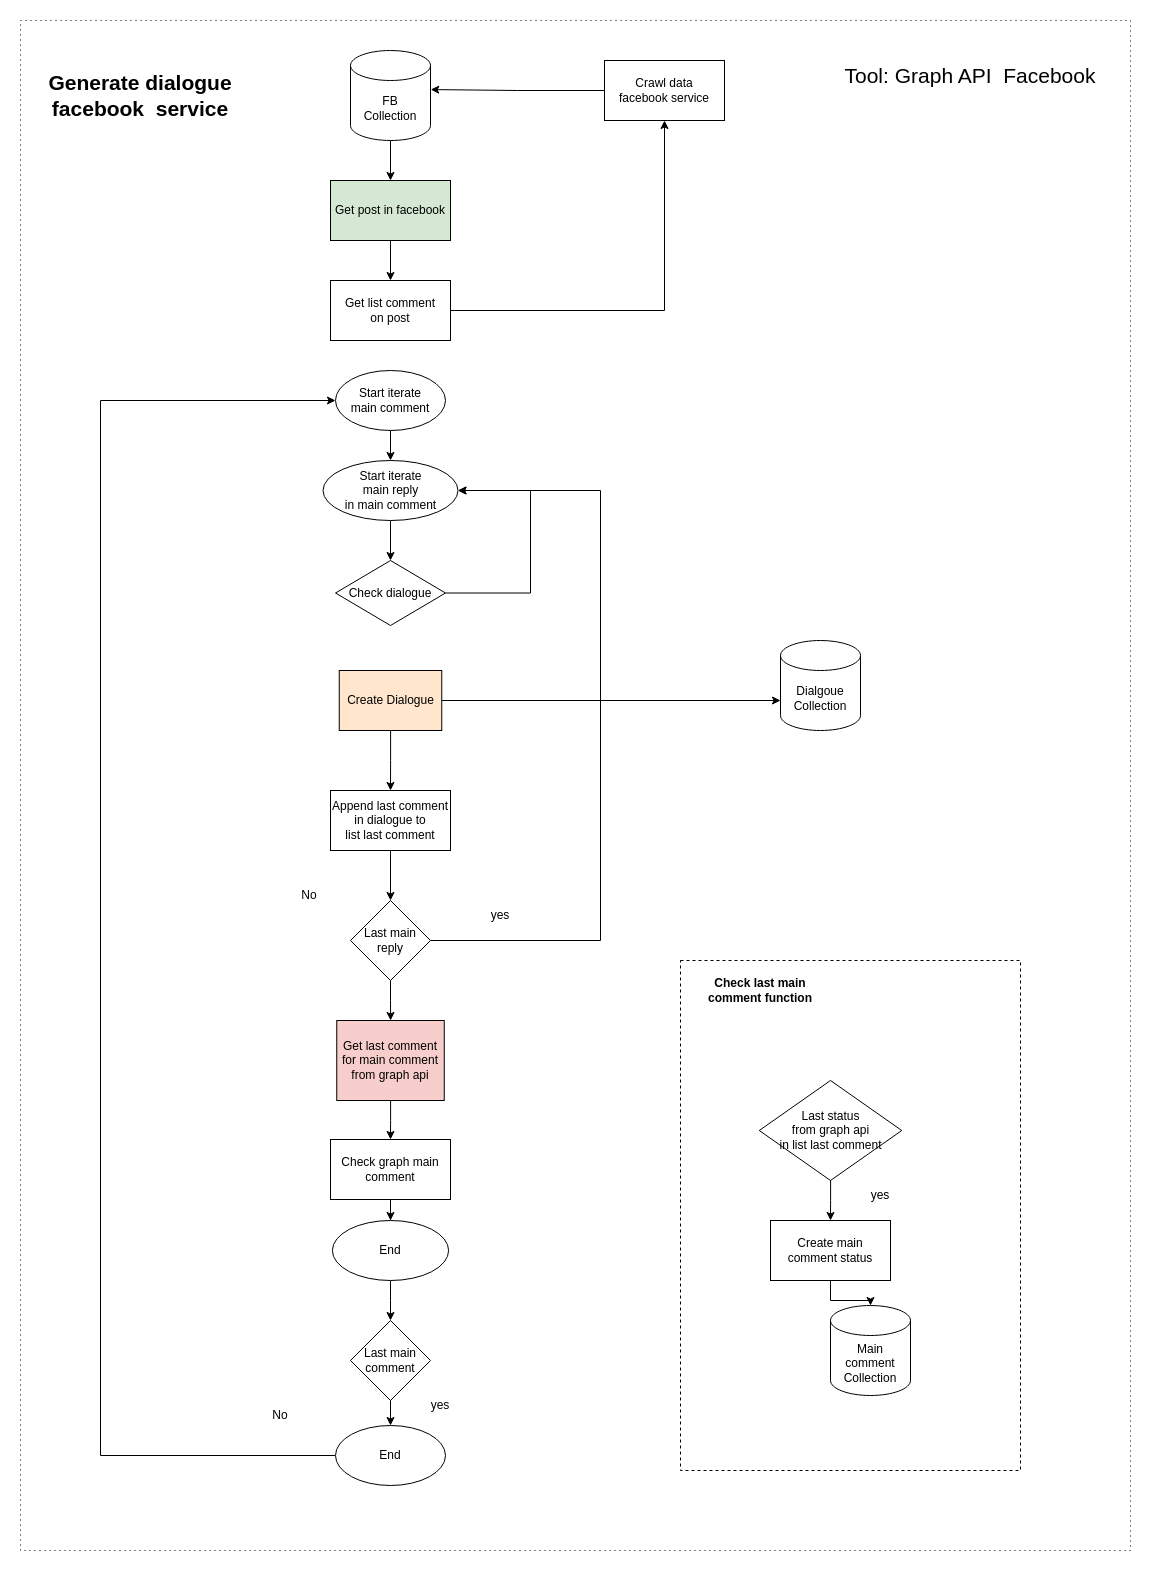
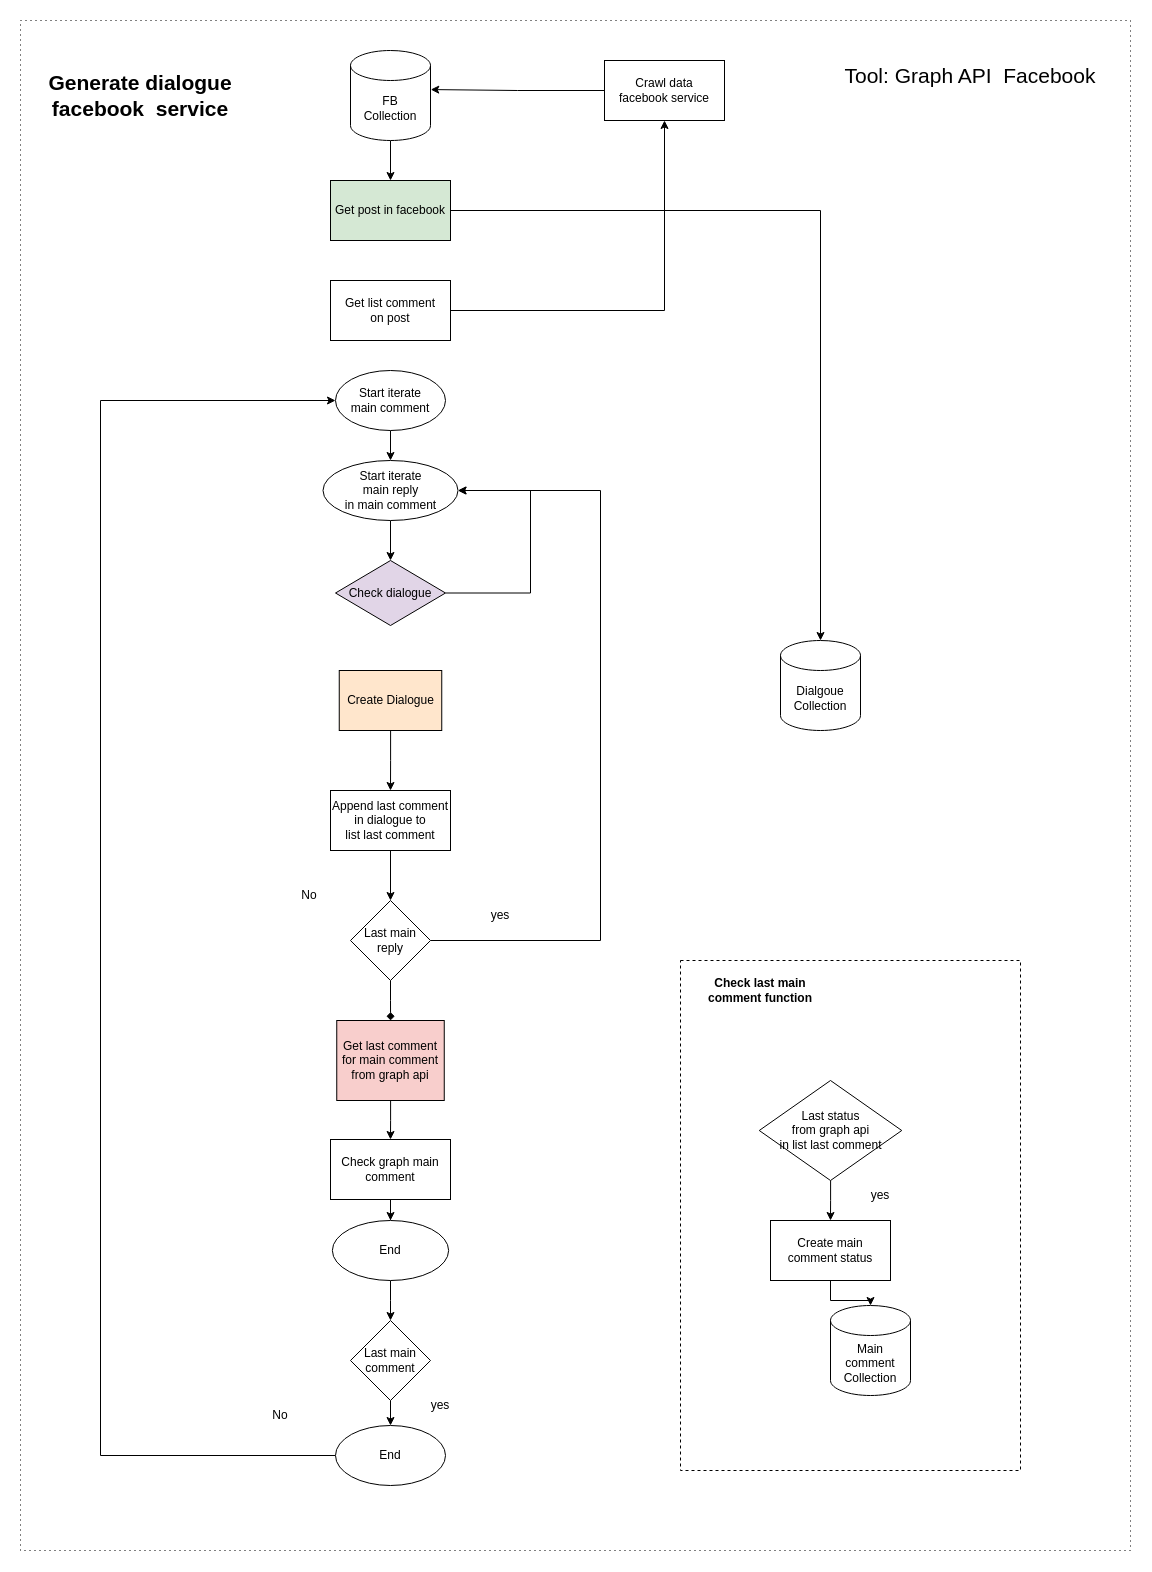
(391, 257) -> (821, 237)
(391, 593) -> (391, 593)
(608, 701) -> none
(391, 1012) -> (391, 1011)
